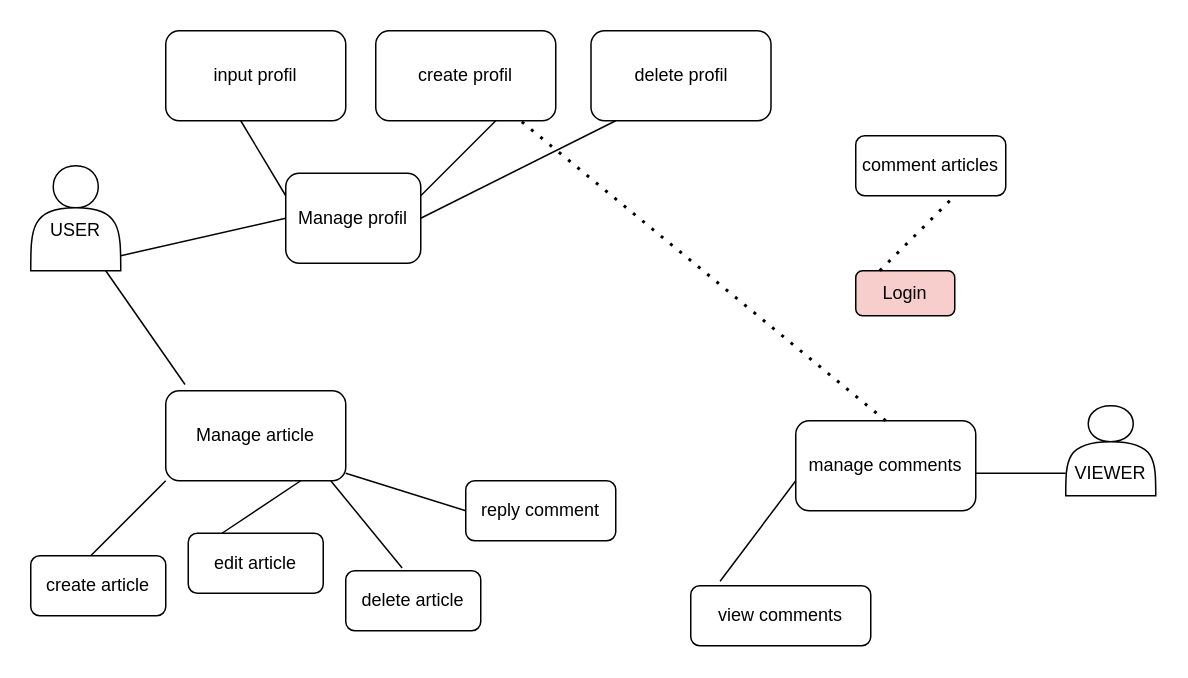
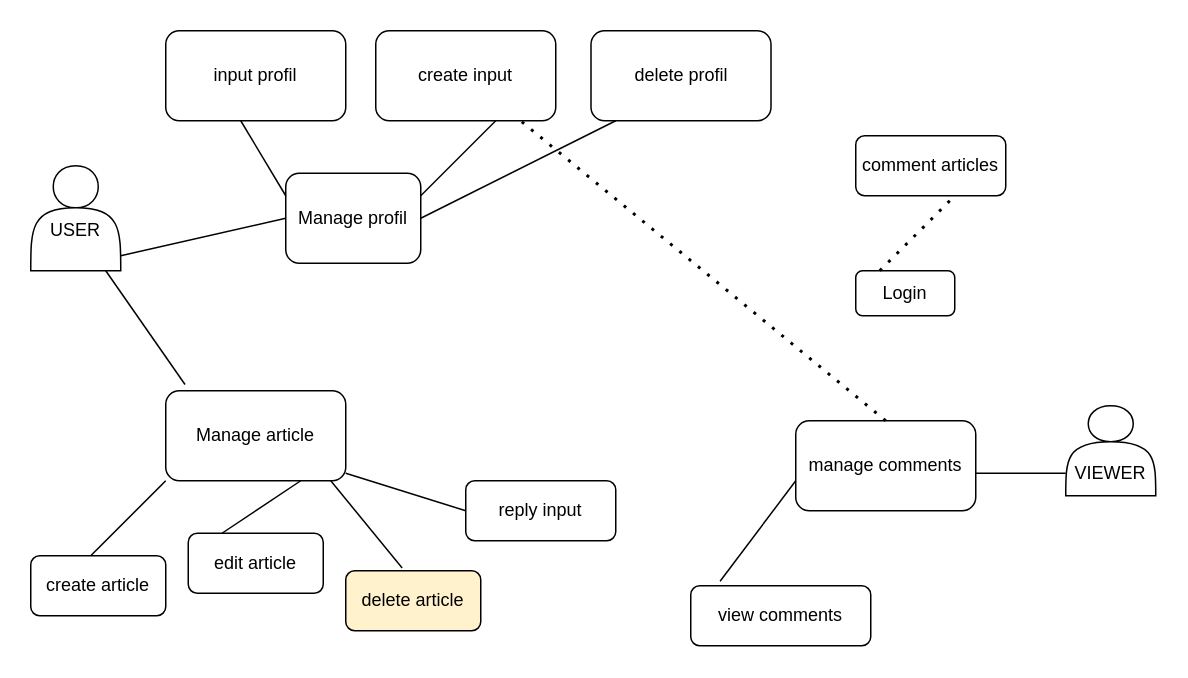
(466, 76) -> (466, 76)
(905, 293) -> (905, 293)
(541, 511) -> (541, 511)
(413, 601) -> (413, 601)
